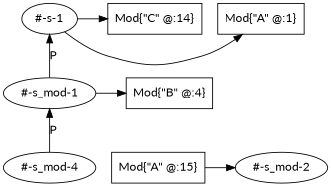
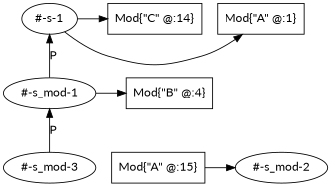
(50, 168) -> (50, 168)
